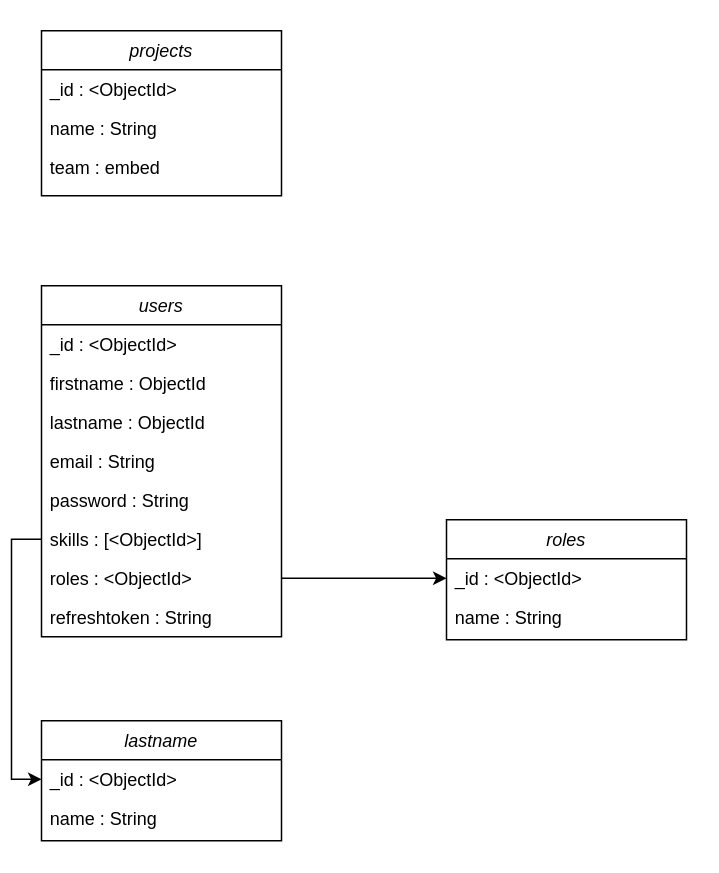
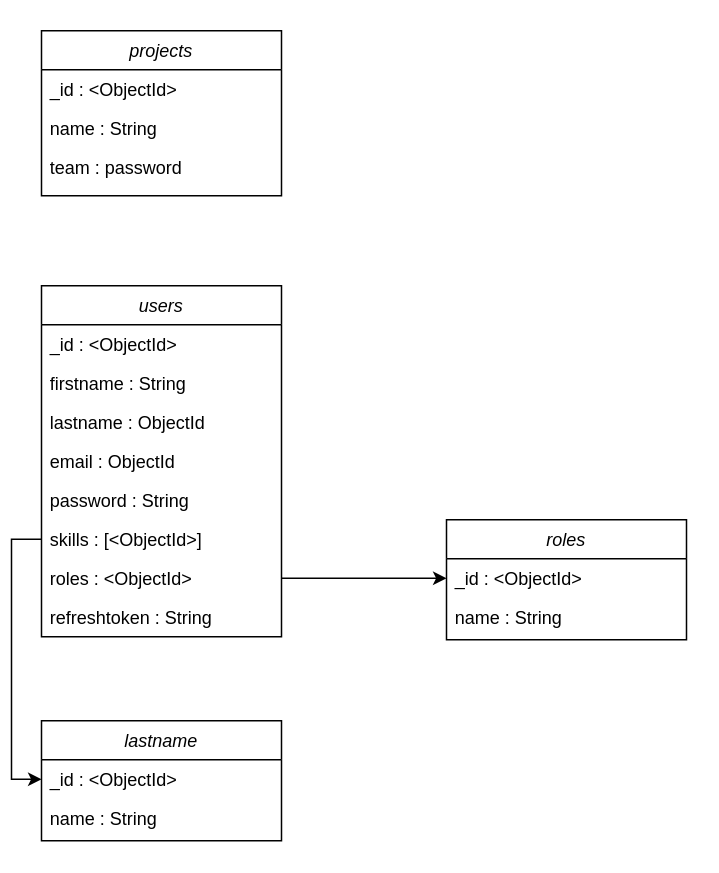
(103, 168) -> (118, 168)
(141, 384) -> (129, 384)
(106, 462) -> (118, 462)
